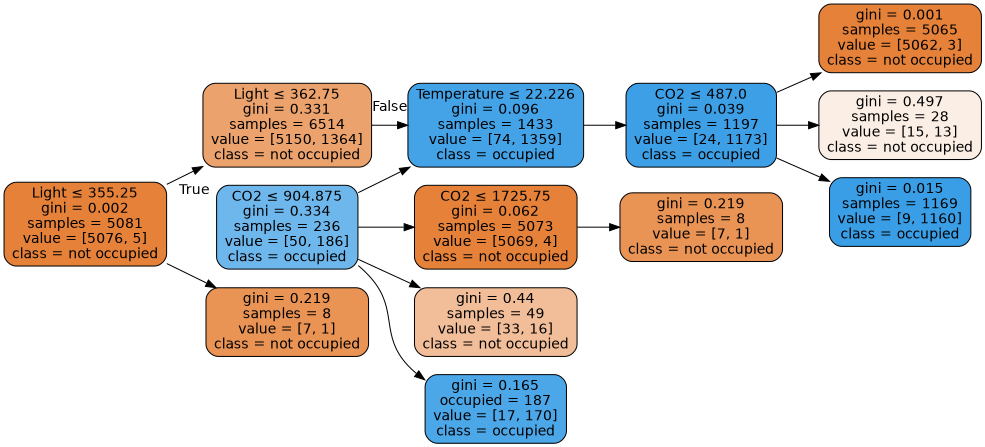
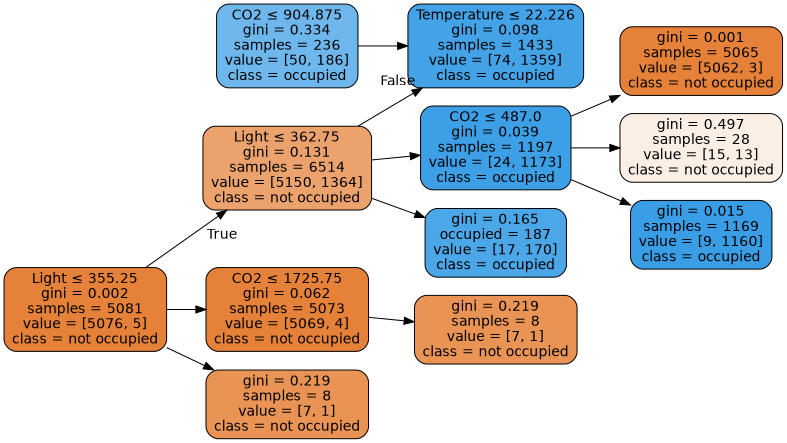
(287, 110) -> (287, 152)
(496, 110) -> (496, 30)
(600, 125) -> (391, 158)
(381, 227) -> (181, 309)
(389, 319) -> (393, 206)
(496, 322) -> none
